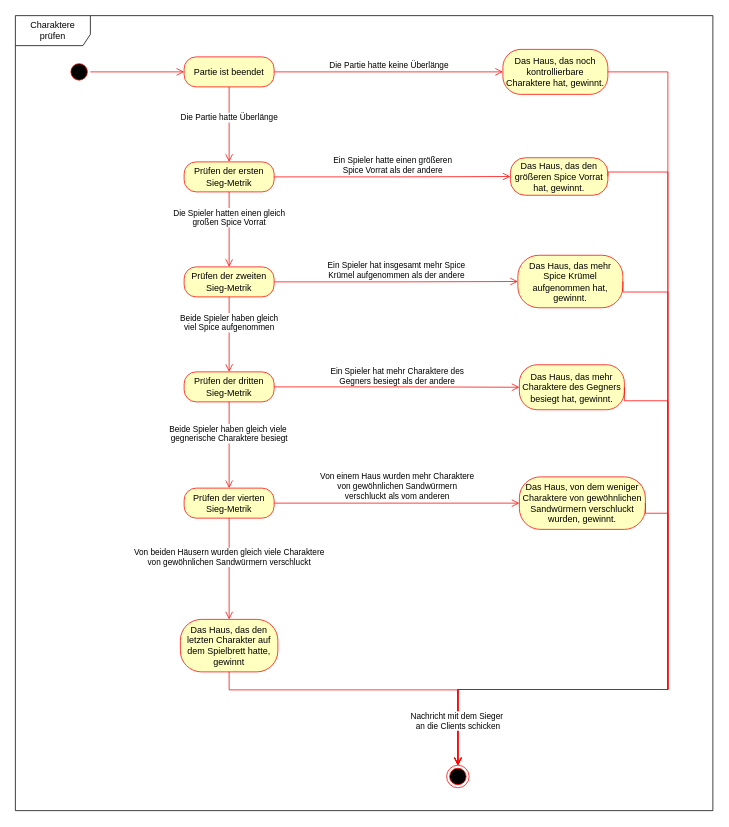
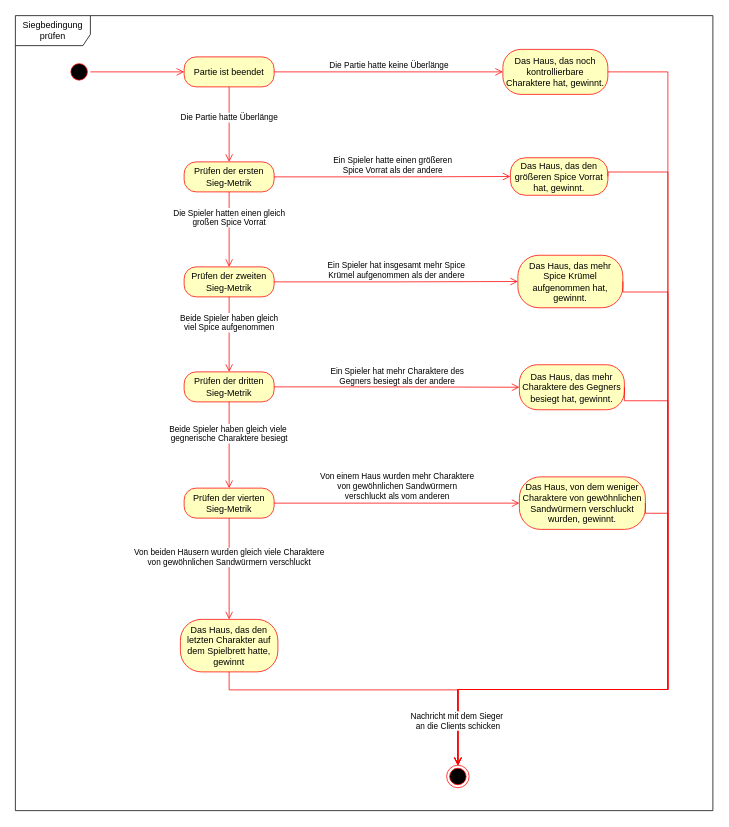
(53, 30) -> (53, 30)
